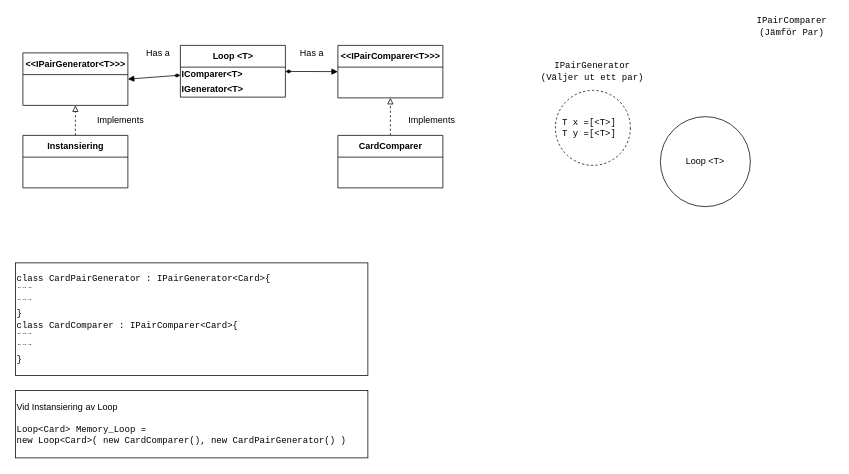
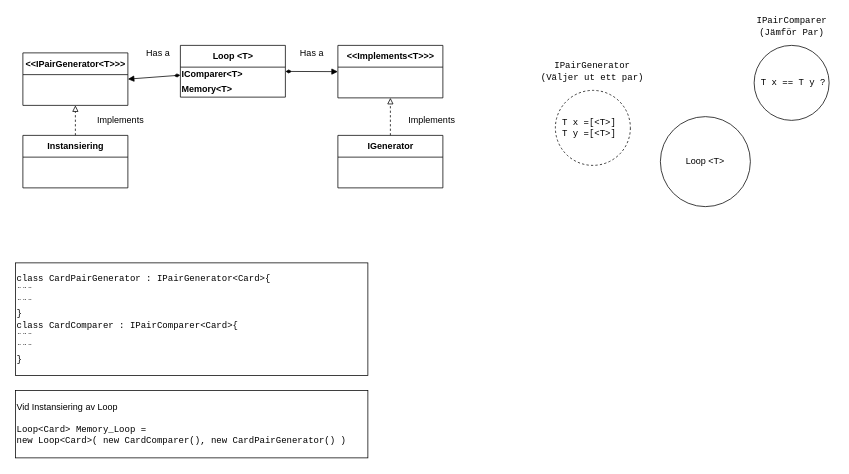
(391, 57) -> (391, 57)
none -> (792, 83)
(215, 90) -> (205, 90)
(391, 147) -> (391, 147)
